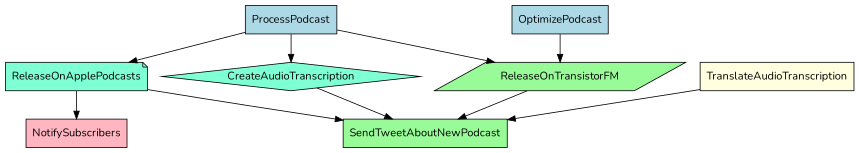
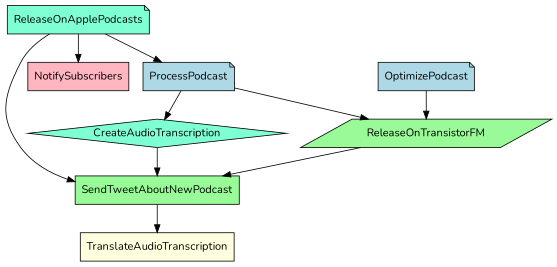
(291, 20) -> (189, 77)
(560, 20) -> (426, 77)
(191, 46) -> (130, 46)
(608, 104) -> (157, 215)
